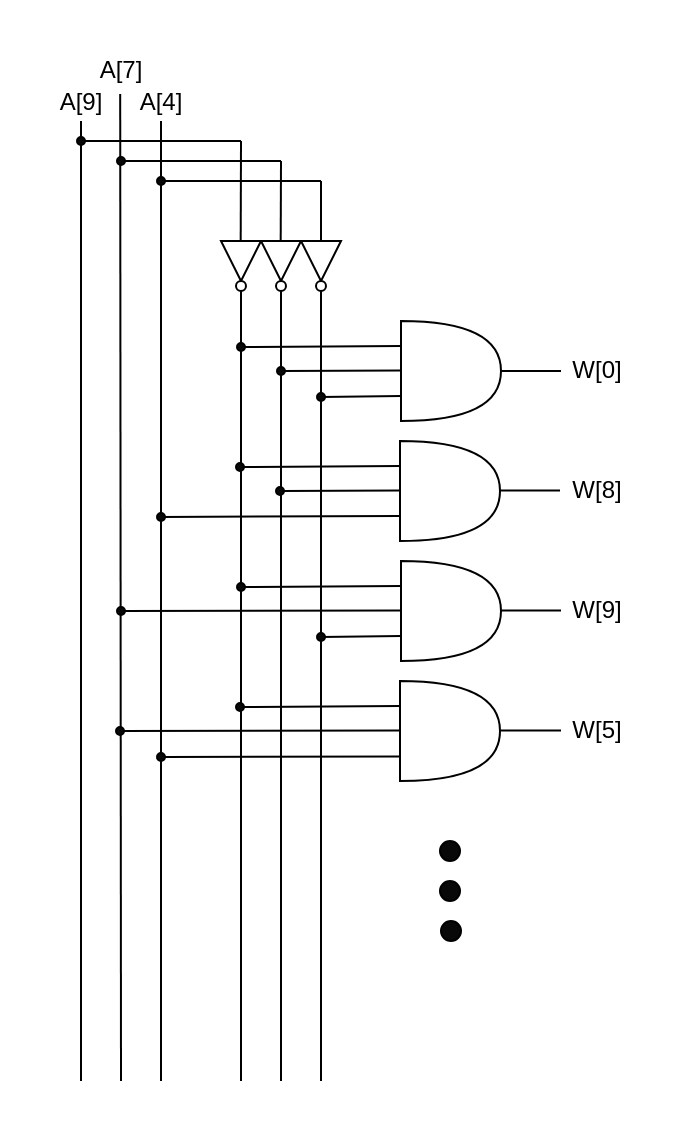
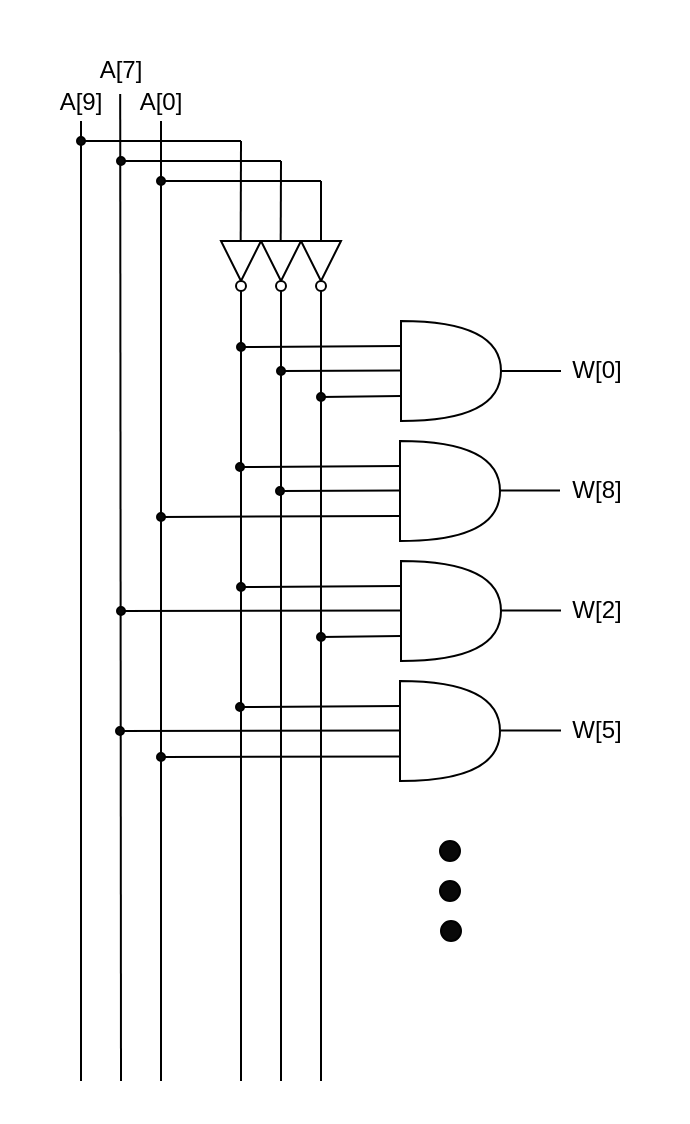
(162, 103) -> (162, 103)
(598, 611) -> (598, 611)
